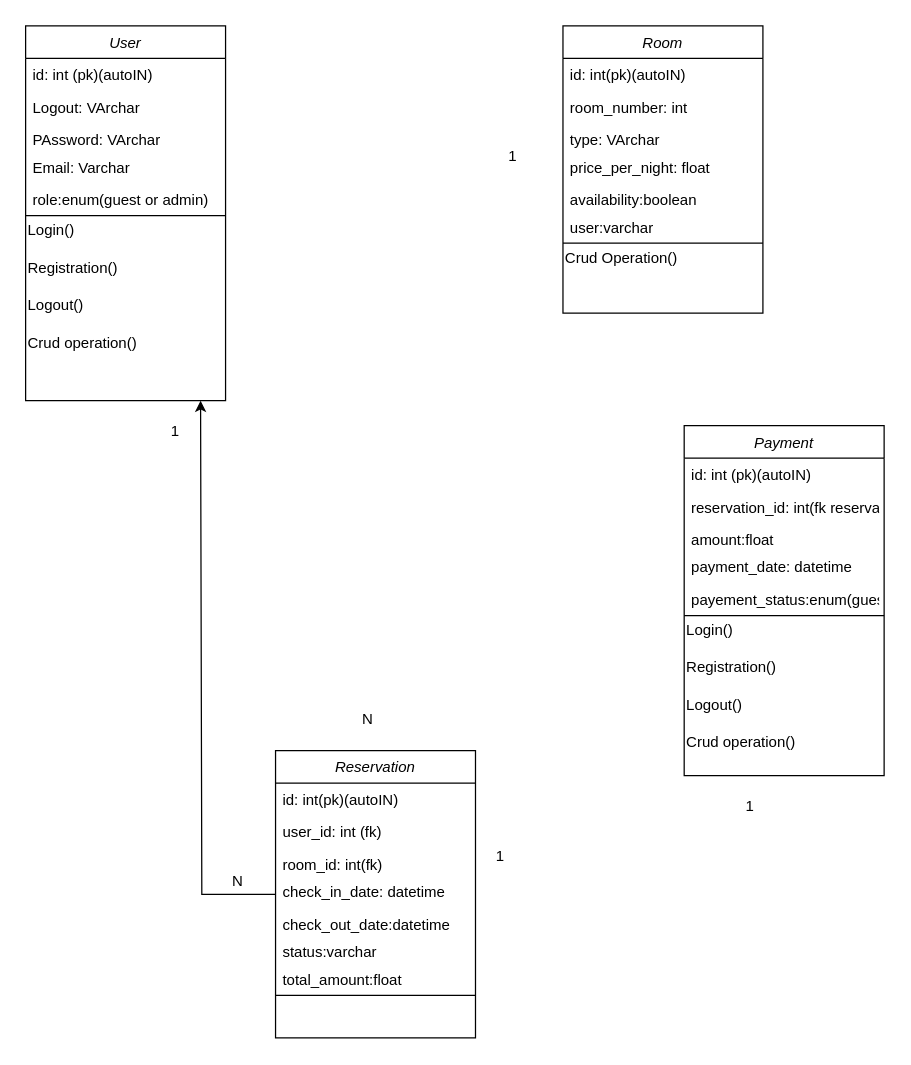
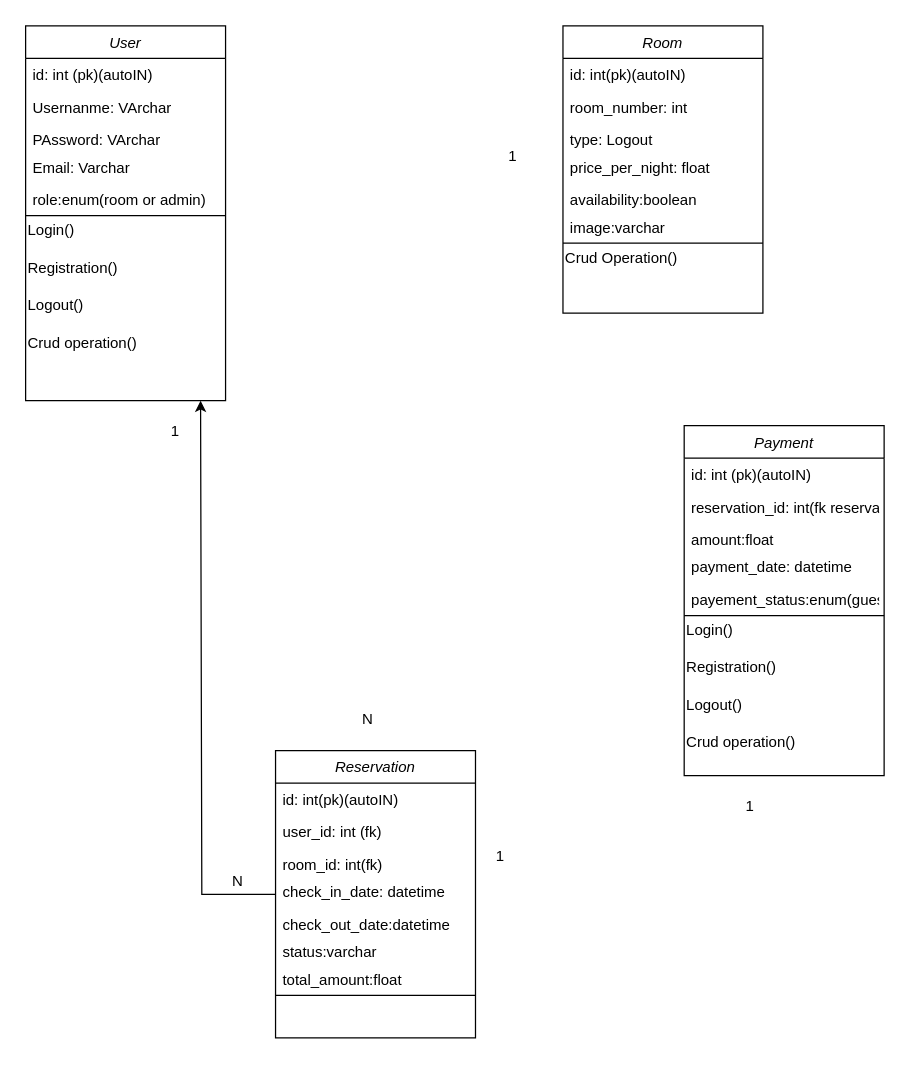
(92, 108) -> (104, 108)
(621, 140) -> (617, 140)
(128, 200) -> (124, 200)
(618, 228) -> (621, 228)
